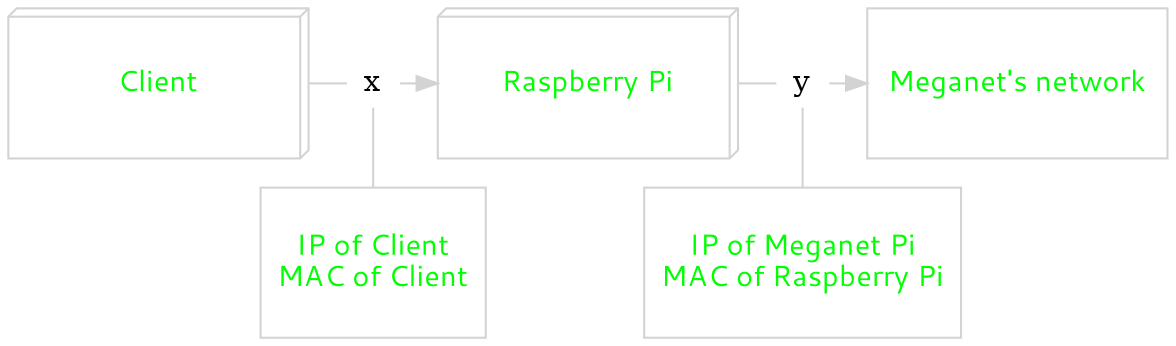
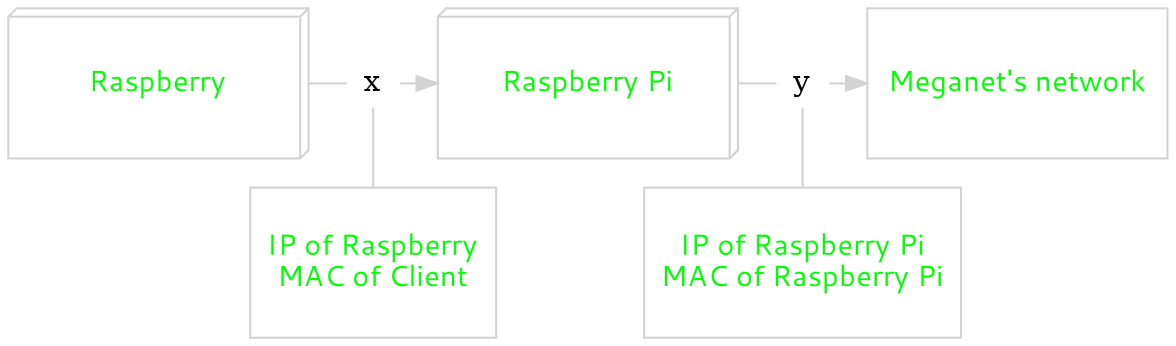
(158, 83) -> (158, 83)
(373, 263) -> (373, 263)
(803, 263) -> (803, 263)
